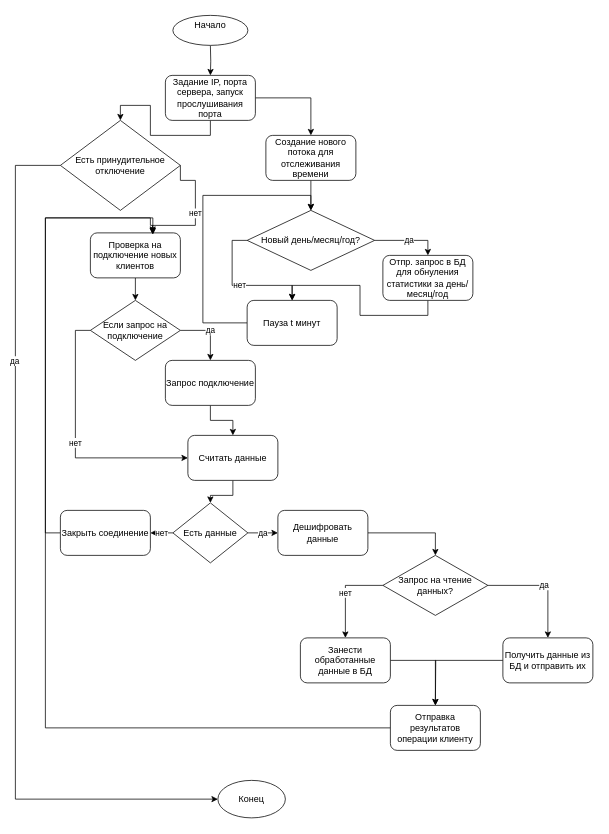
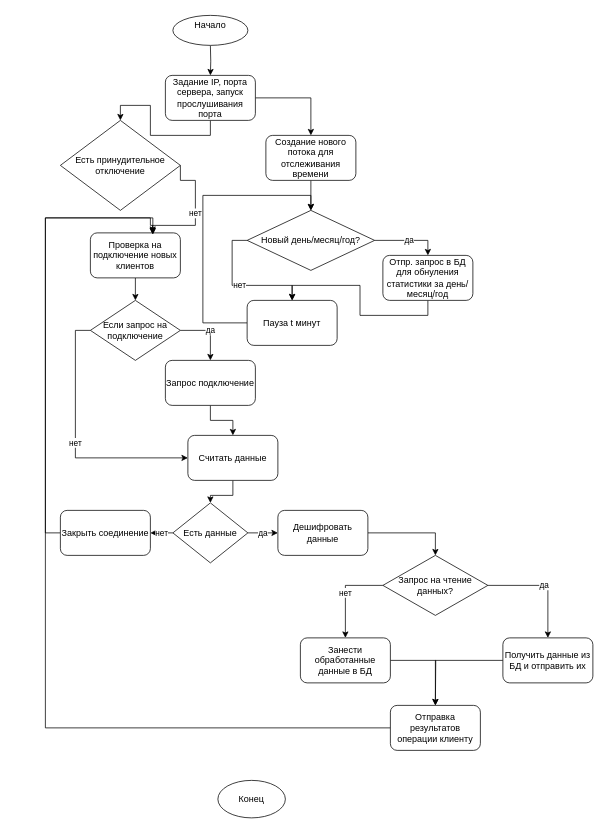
(15, 461) -> none
